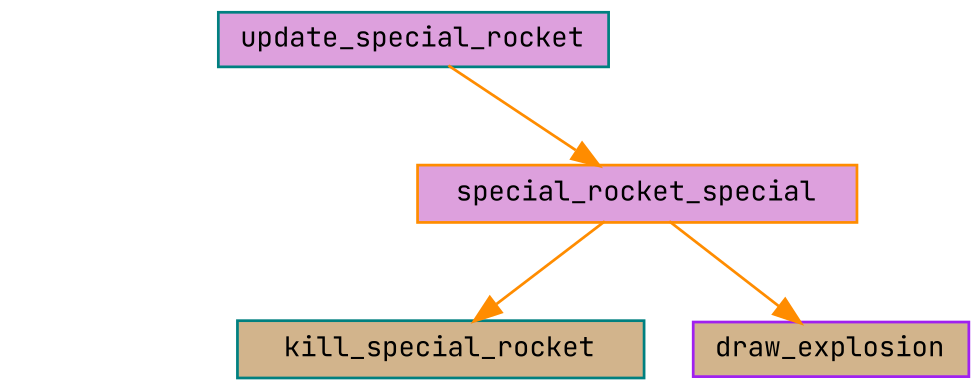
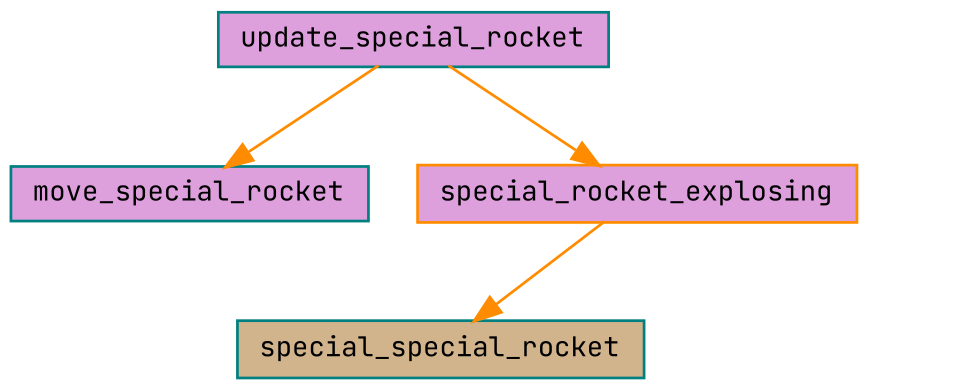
none -> (190, 194)
(637, 194) -> (637, 194)
(441, 349) -> (441, 349)
(831, 349) -> none
